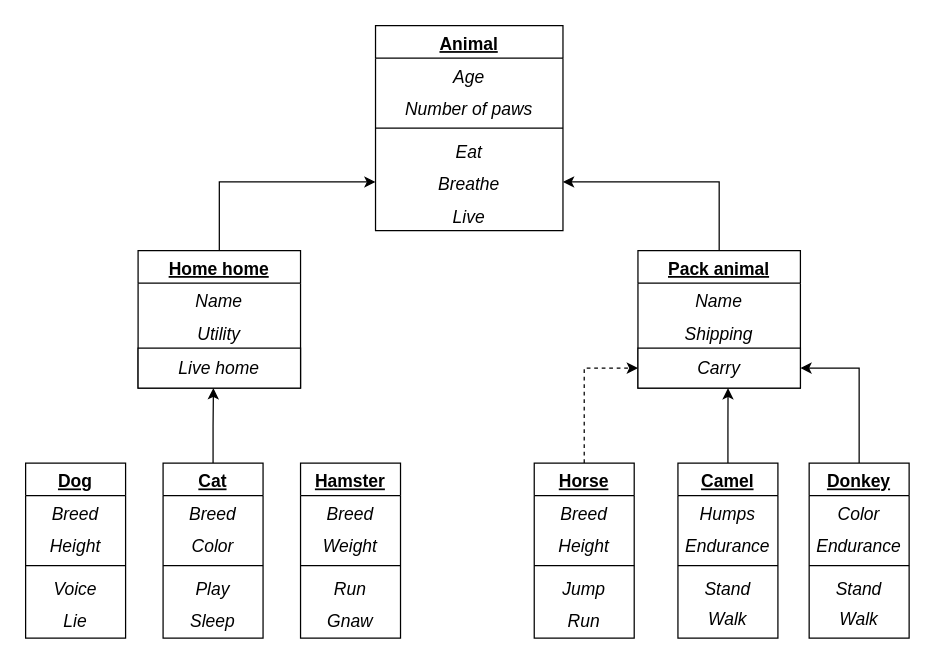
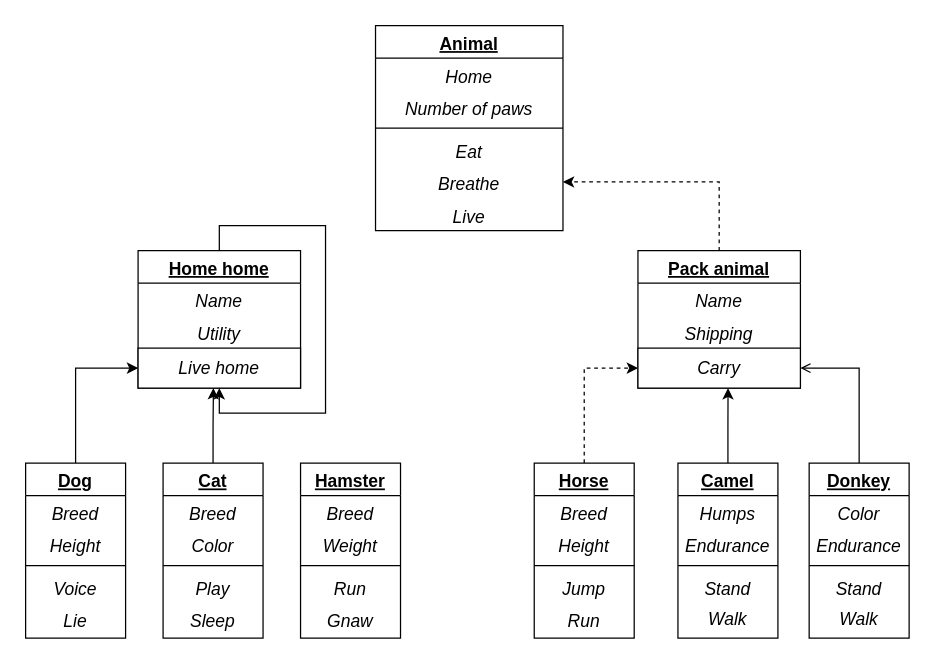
(469, 77) -> (469, 77)
(270, 182) -> (326, 327)
(678, 182) -> (678, 182)
(810, 368) -> (807, 368)
none -> (76, 389)
